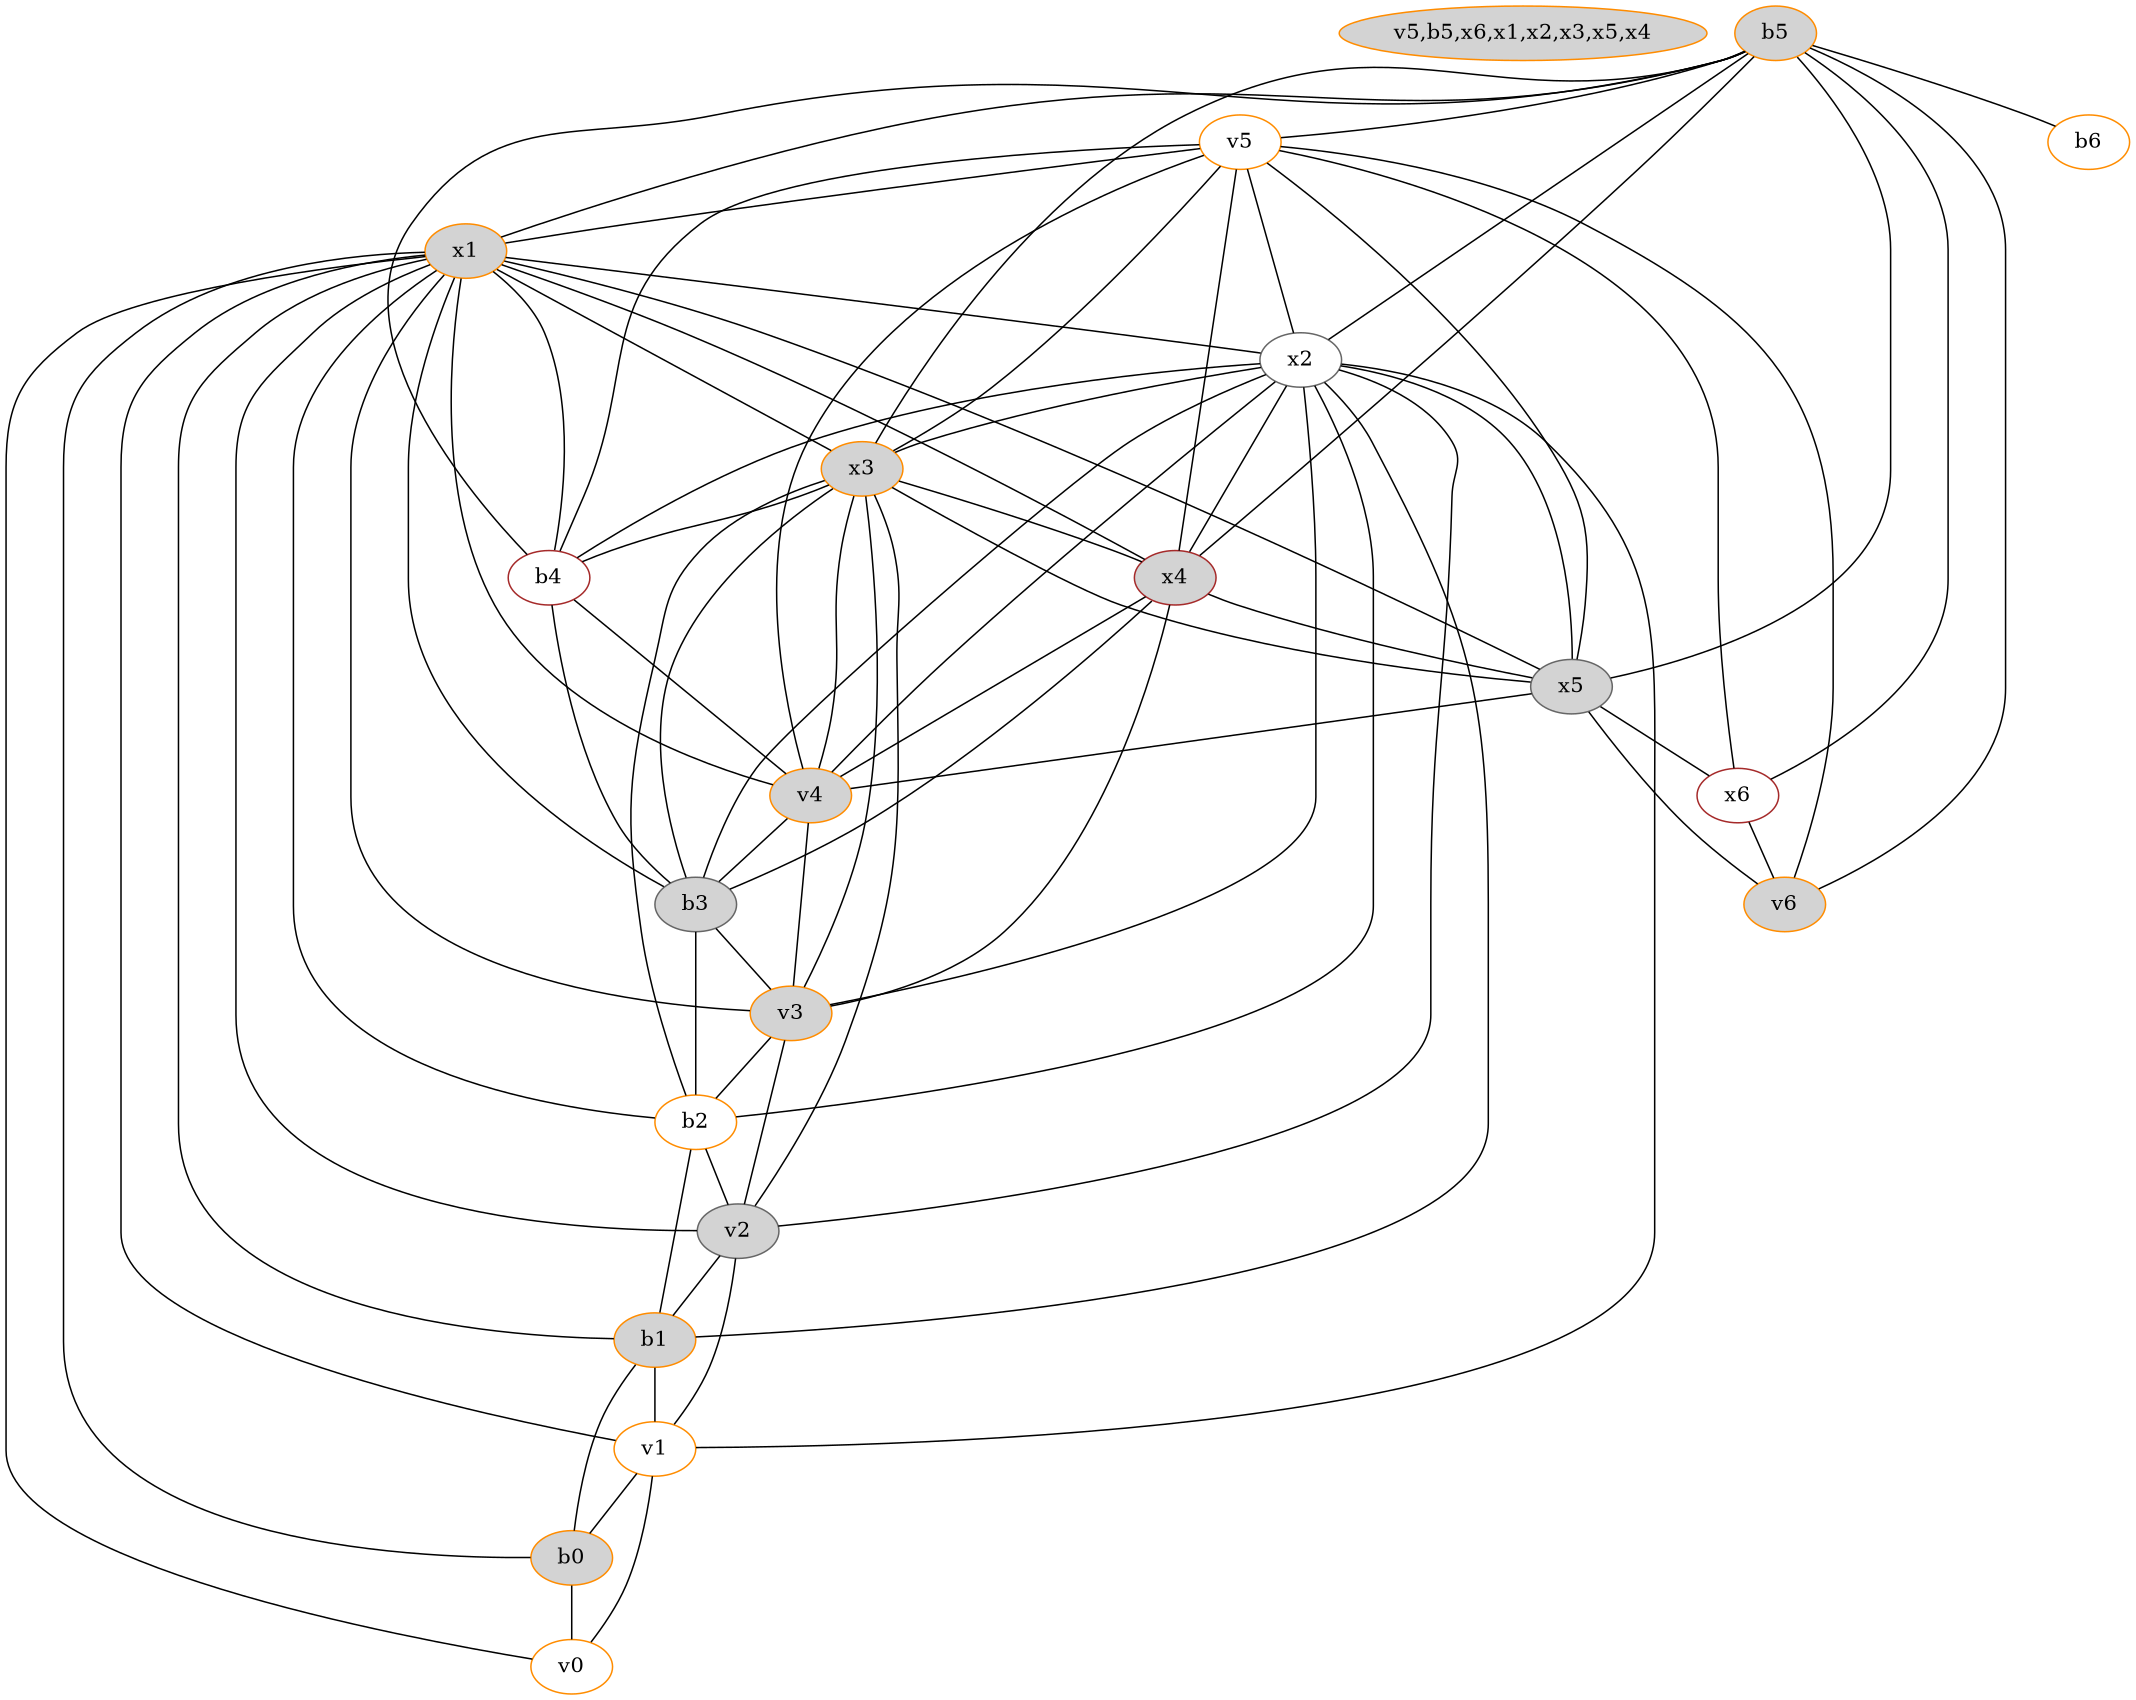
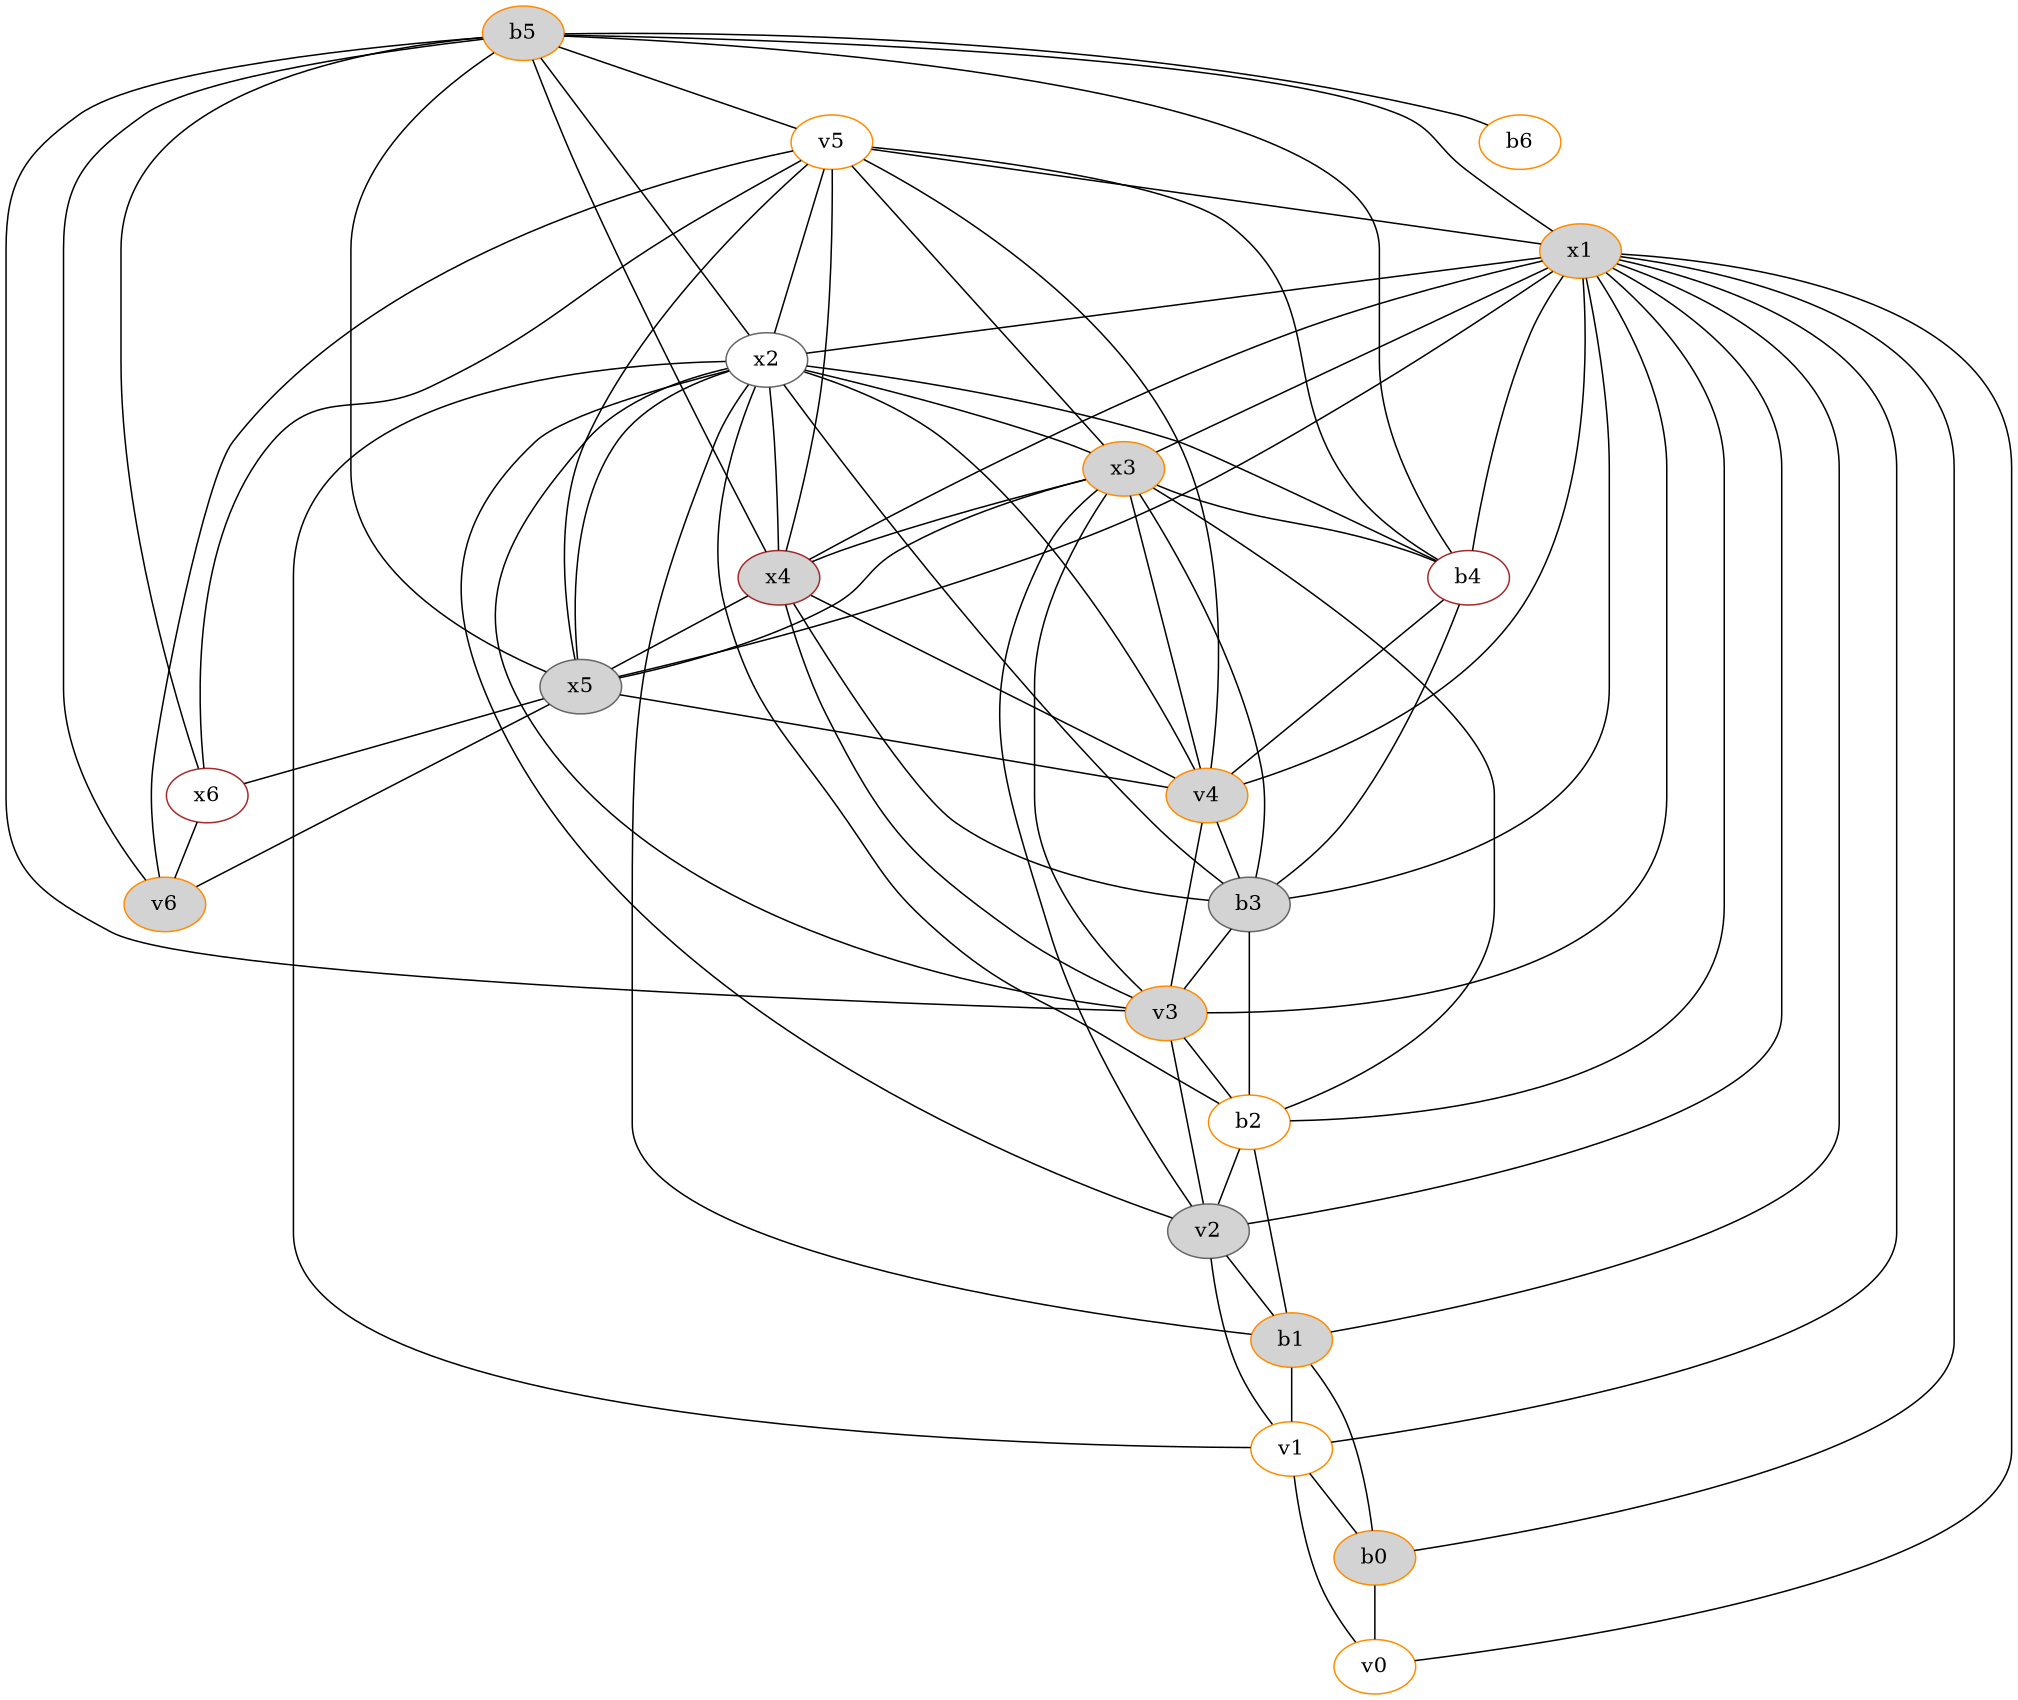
(1523, 33) -> none
(1262, 84) -> (11, 836)
